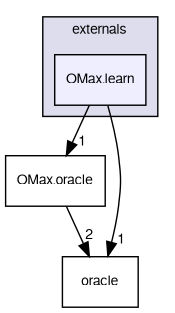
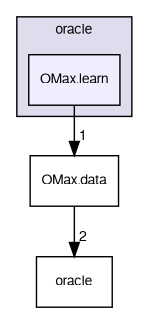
(100, 30) -> (74, 30)
(120, 174) -> none
(55, 181) -> (74, 181)
